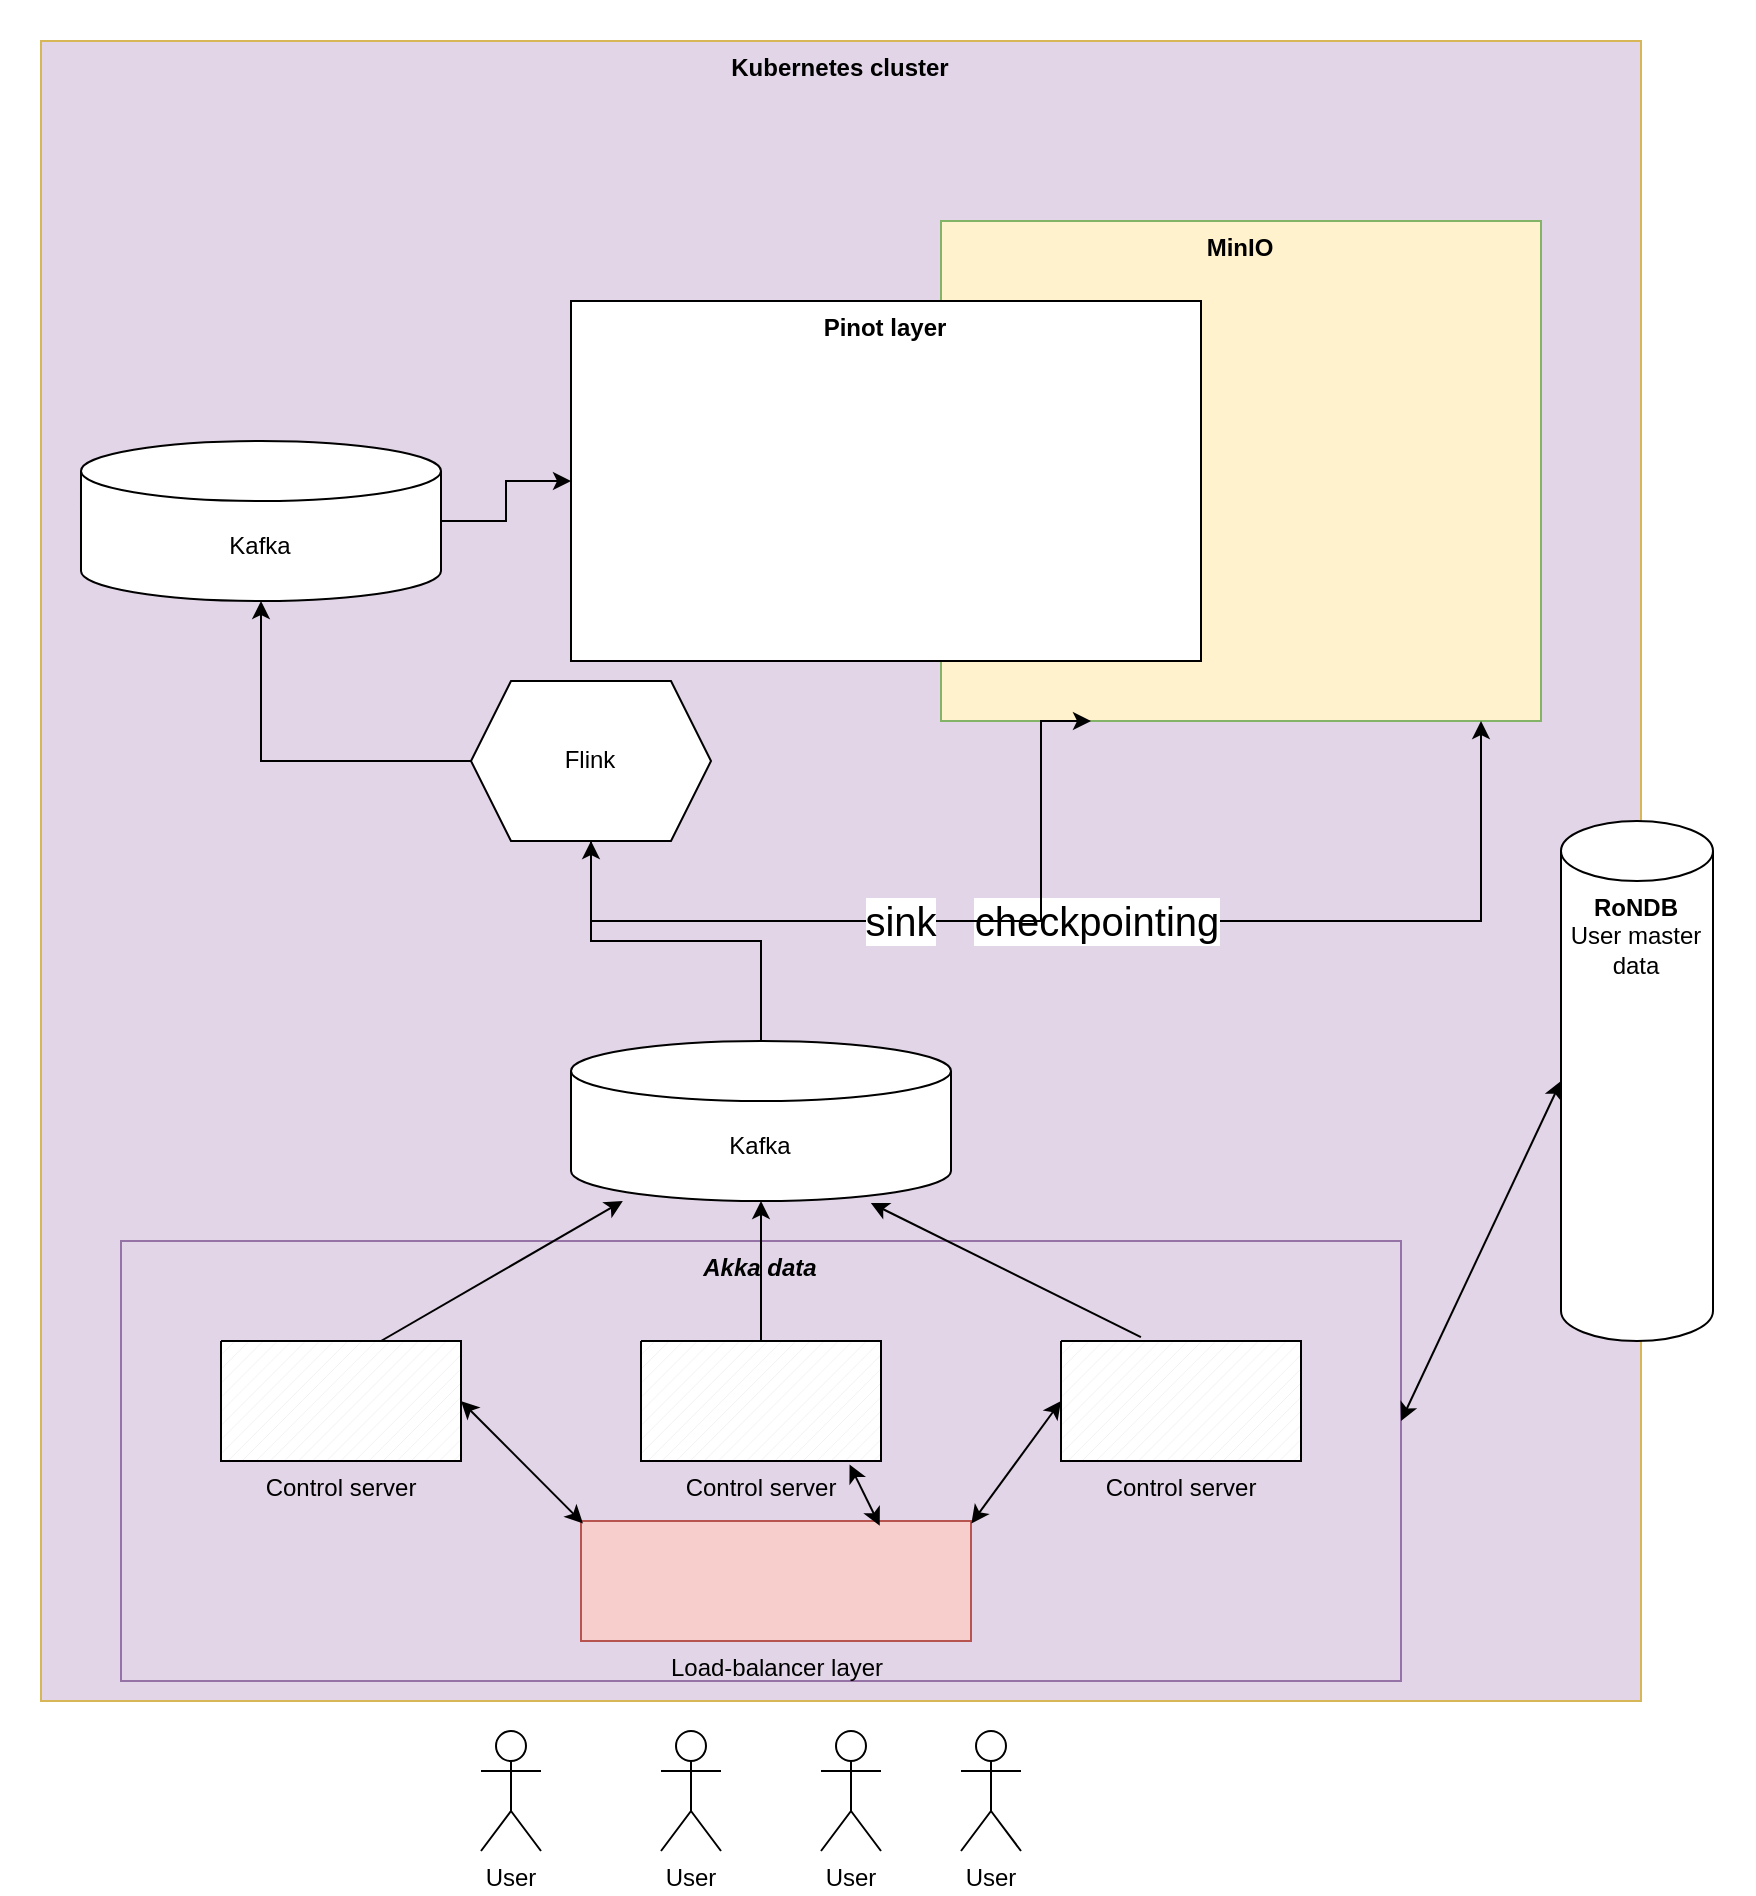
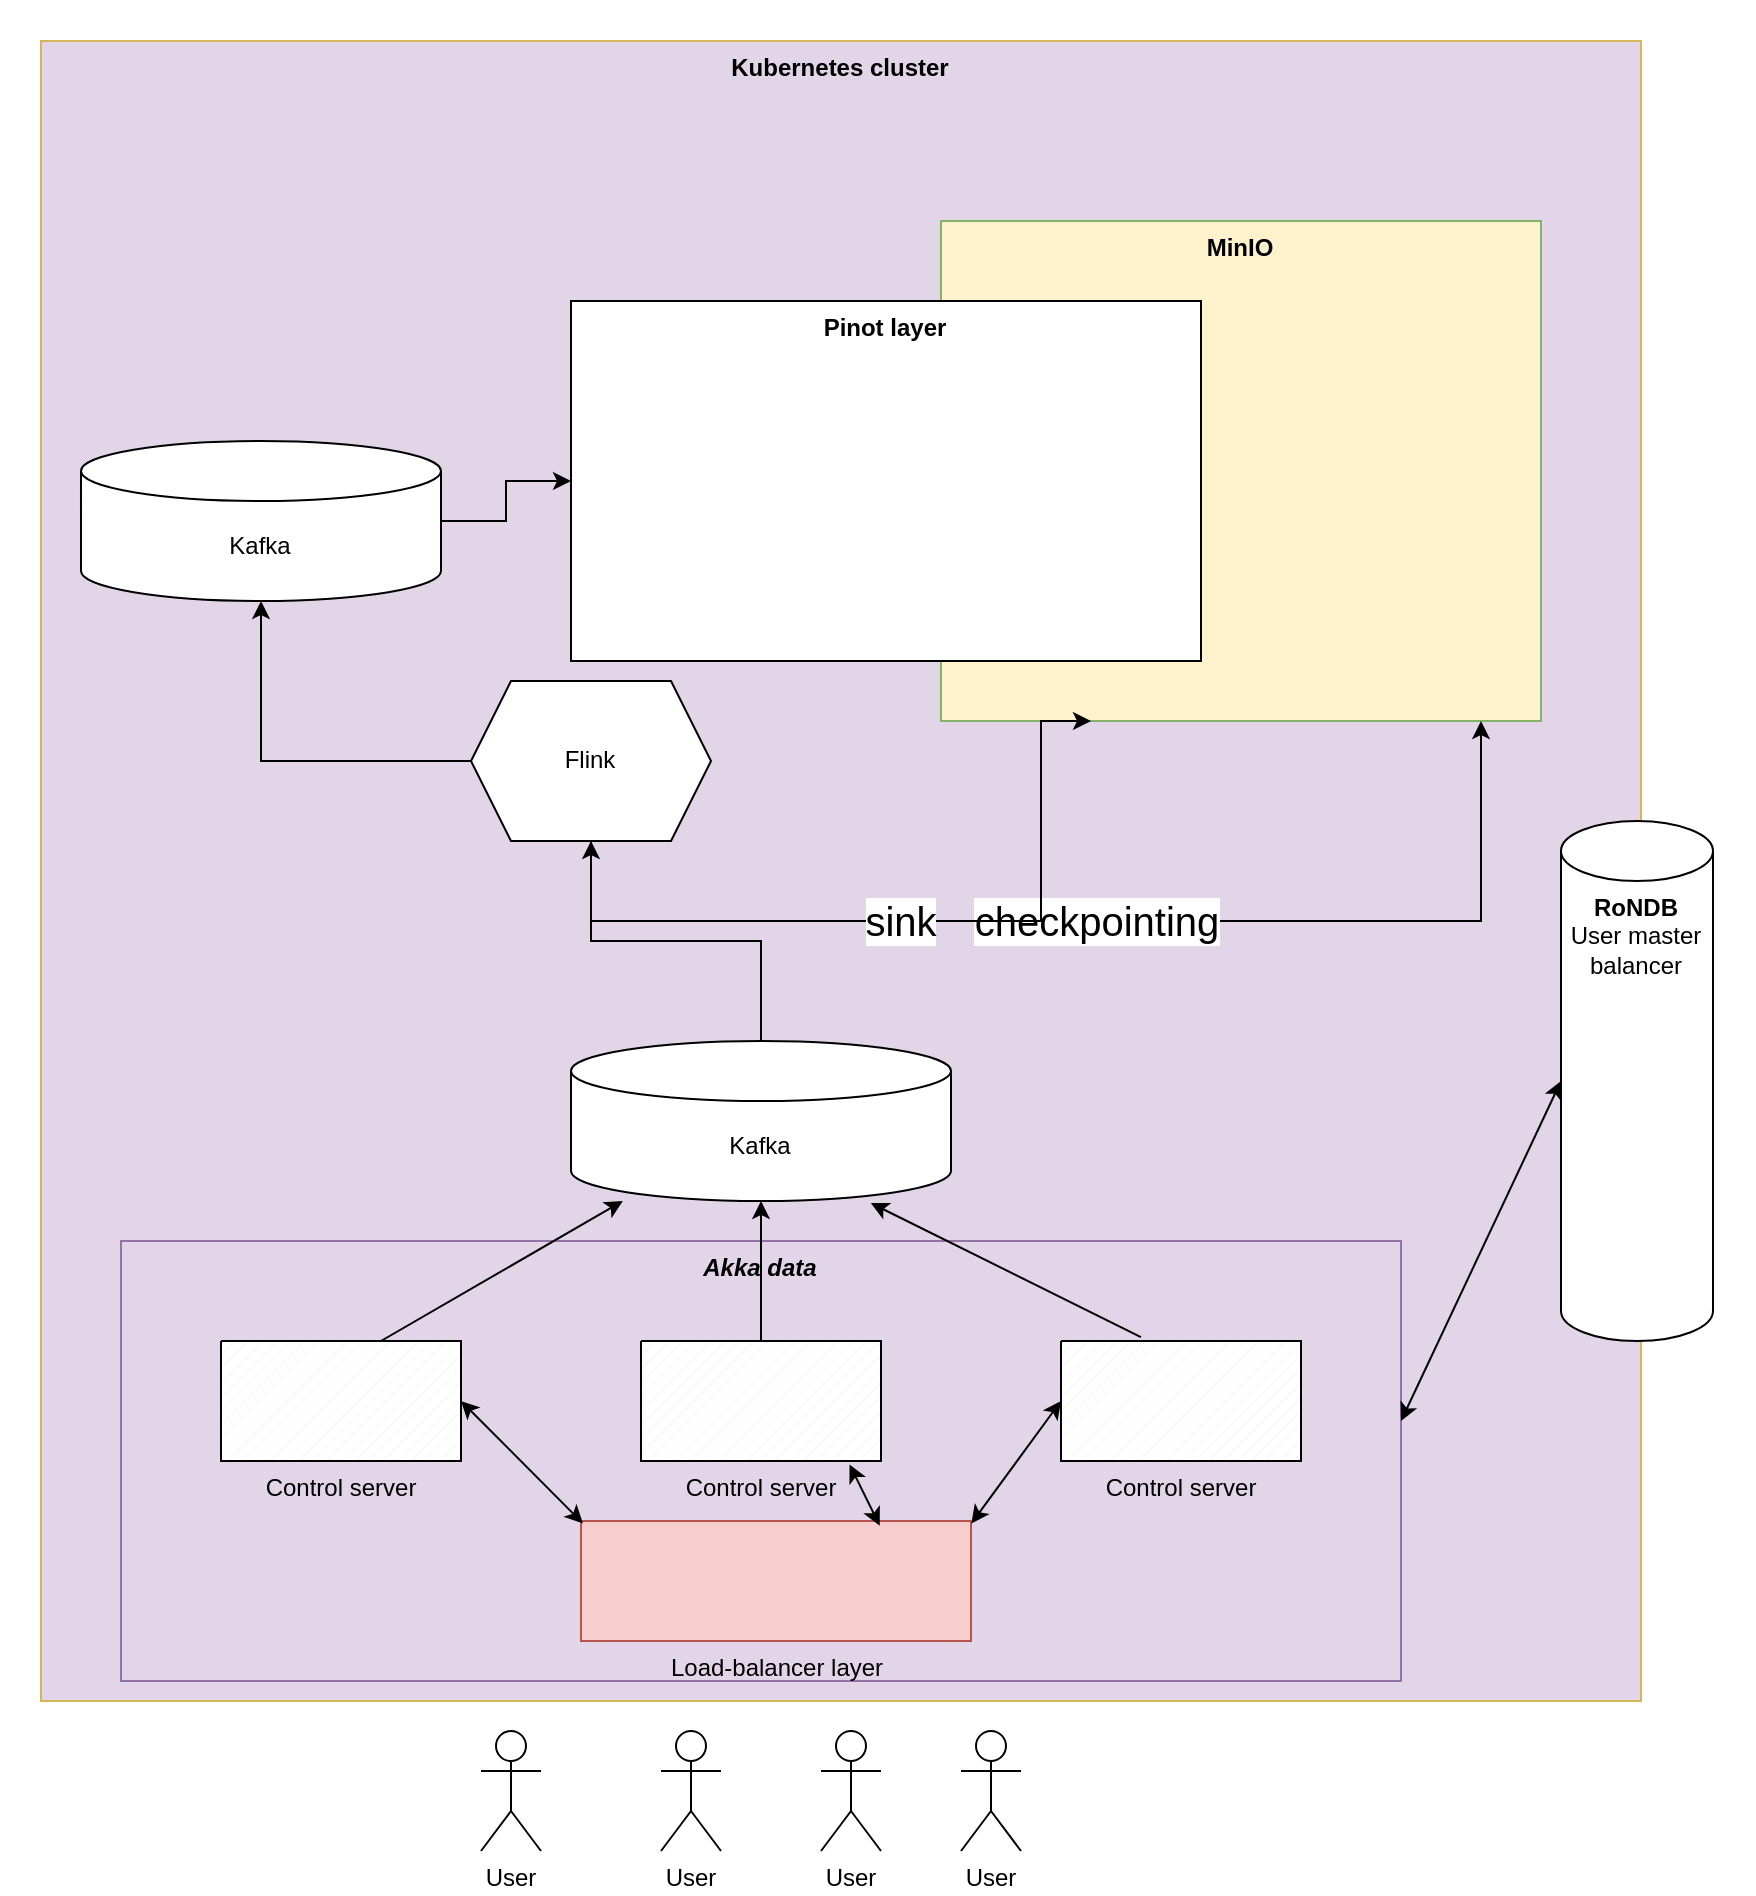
(1637, 938) -> (1637, 938)
